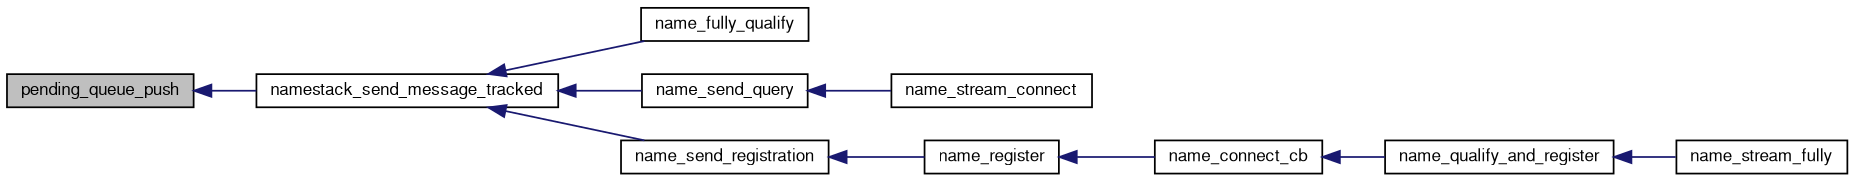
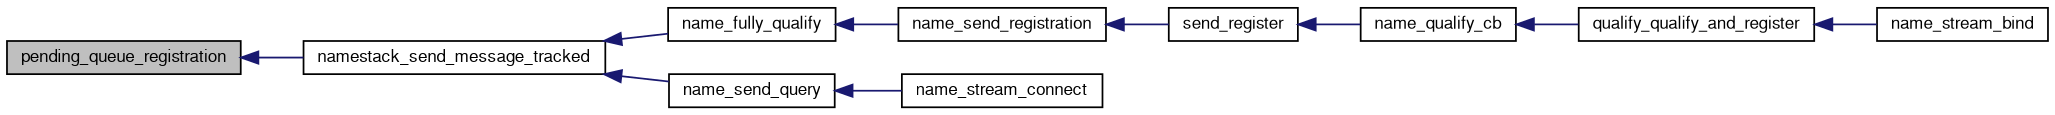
(100, 91) -> (124, 58)
(575, 126) -> (876, 24)
(992, 157) -> (1233, 24)
(1239, 157) -> (1438, 24)
(1499, 157) -> (1696, 24)
(1762, 157) -> (1962, 24)
